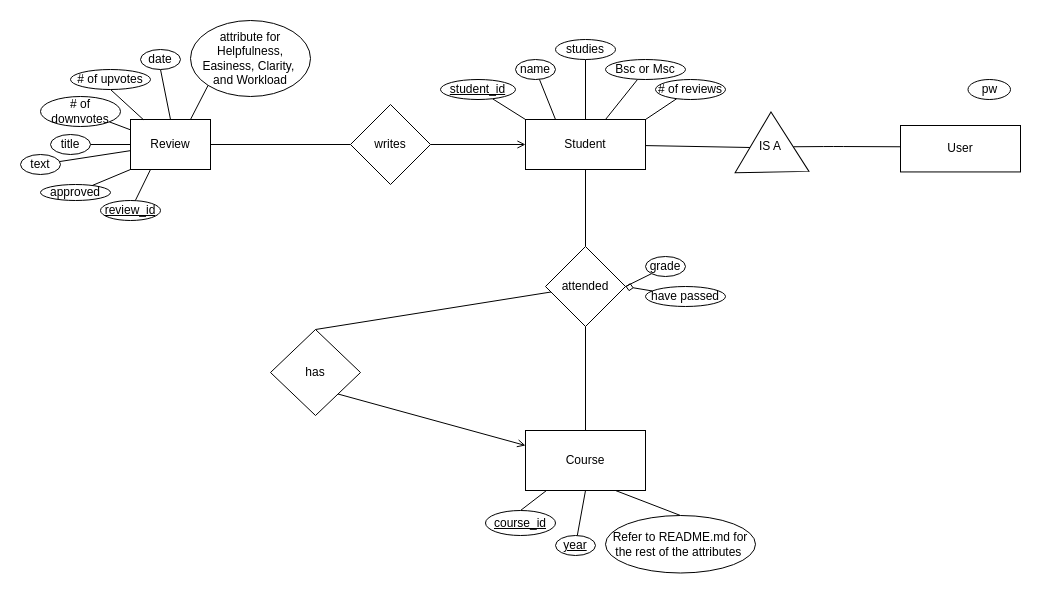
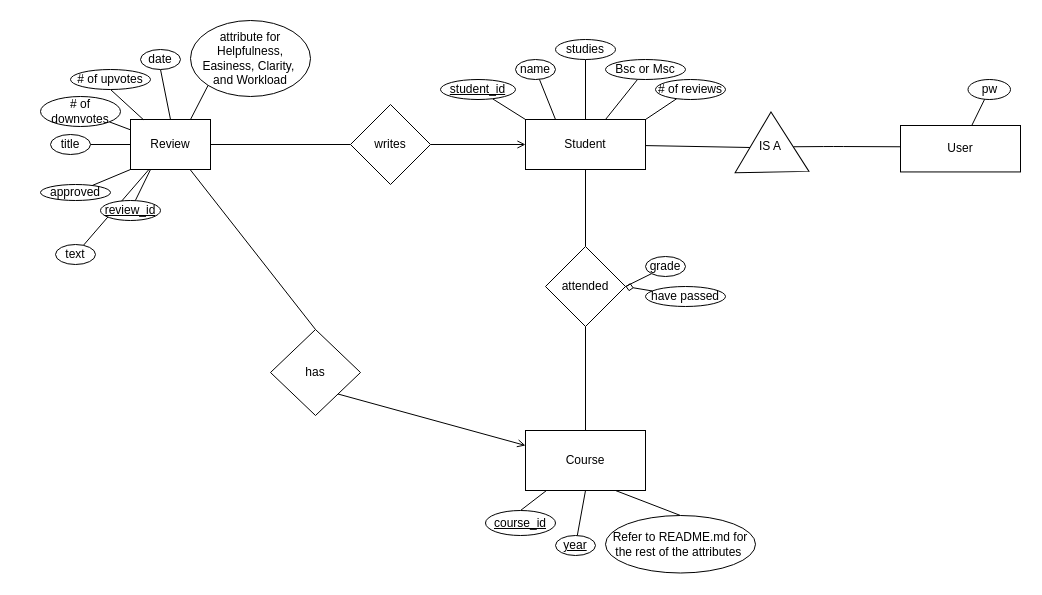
none -> (978, 112)
(41, 165) -> (76, 255)
(433, 311) -> (253, 250)
